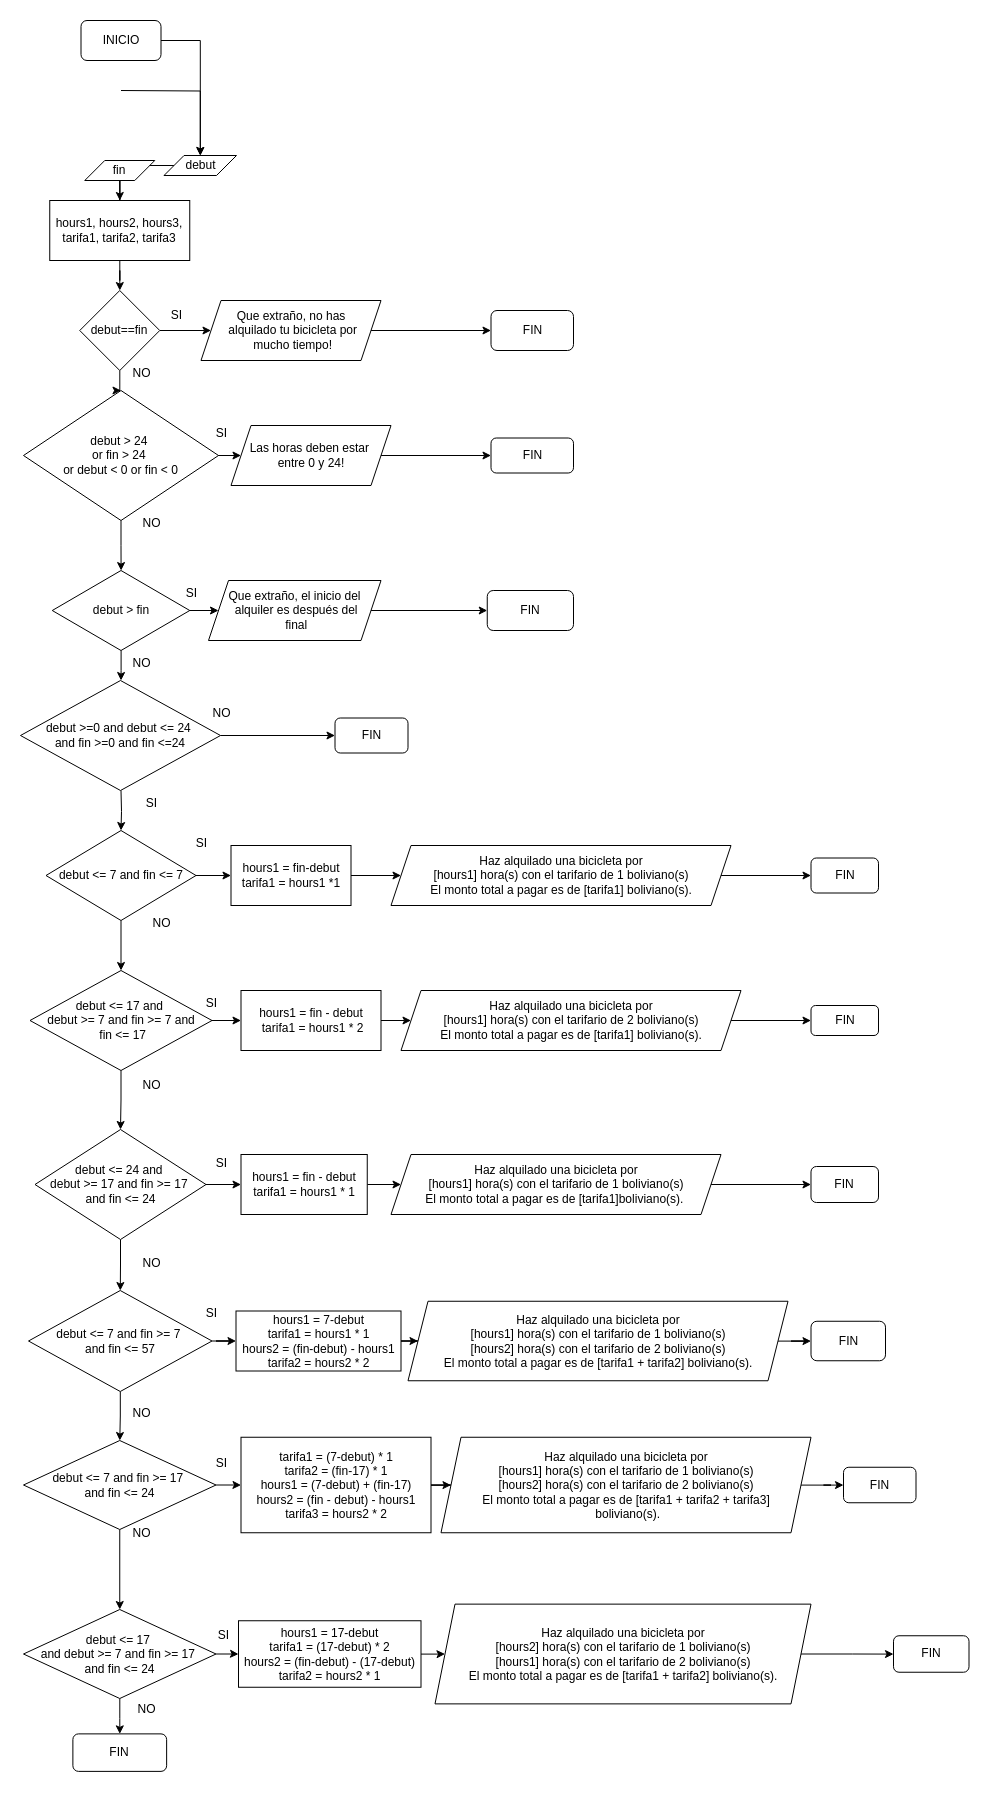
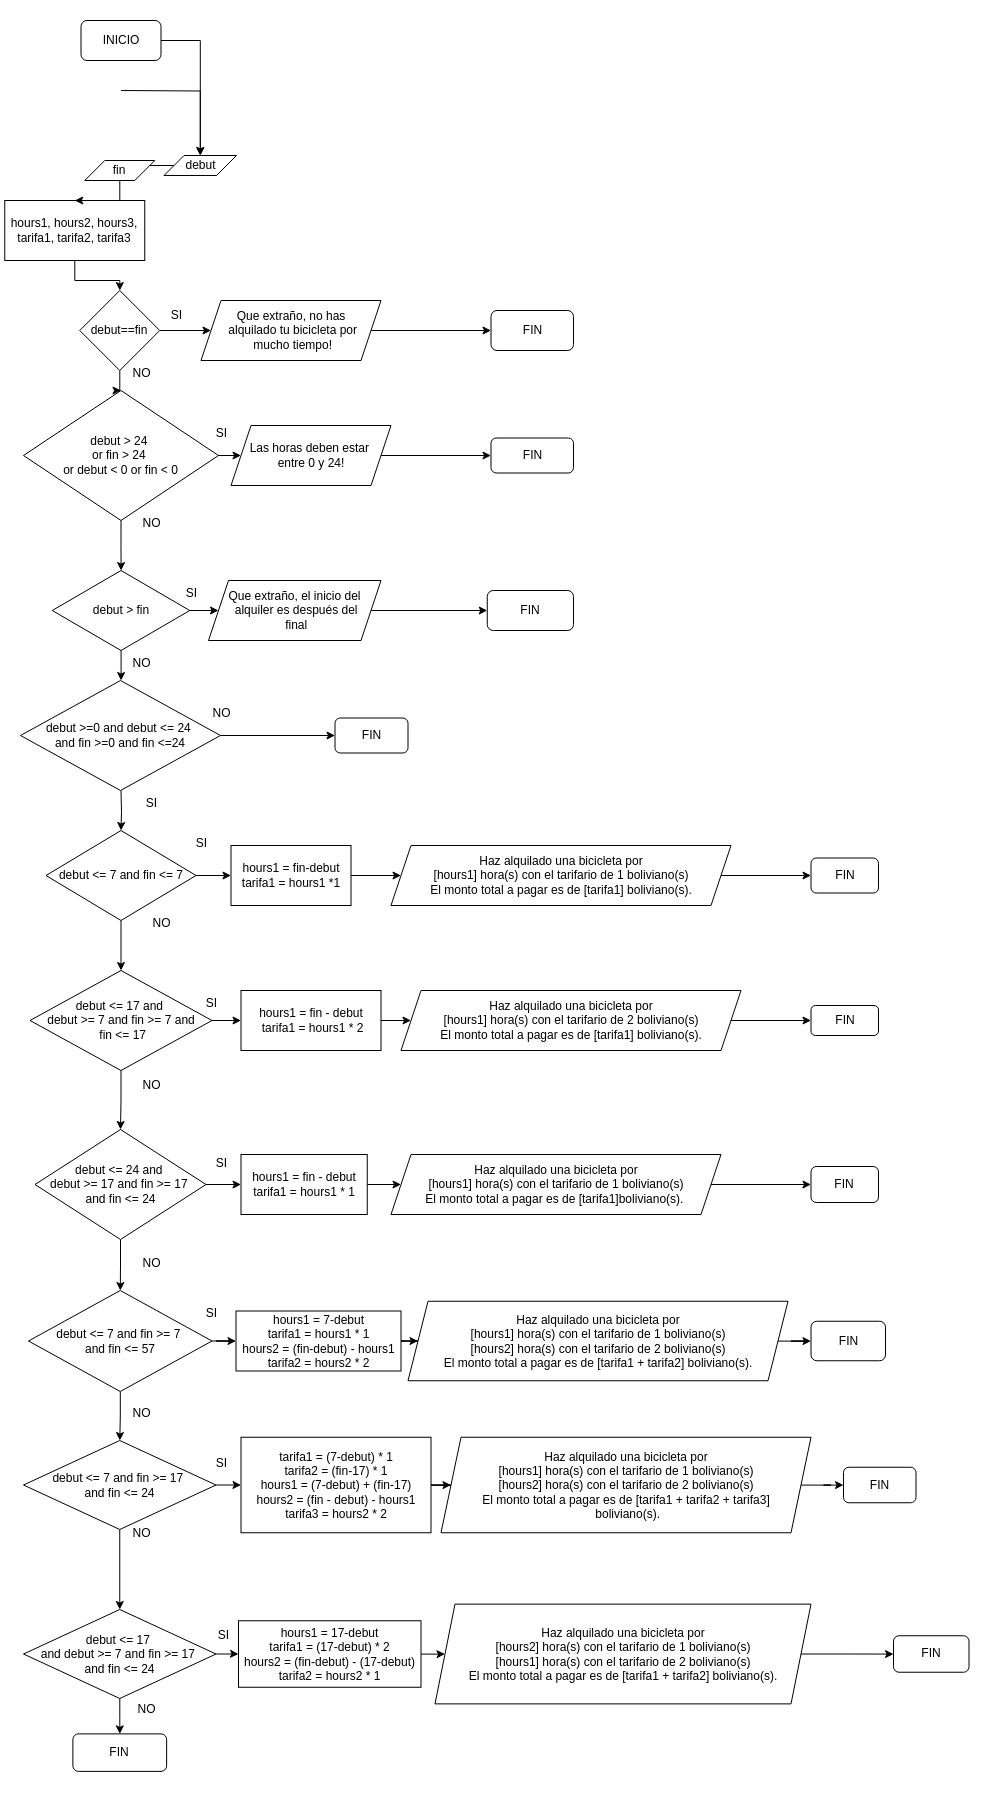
(120, 231) -> (75, 231)
